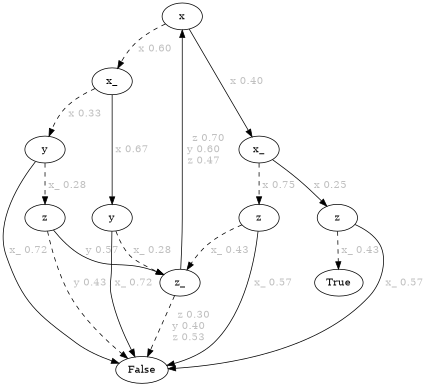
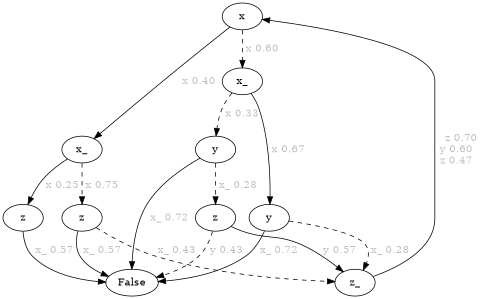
(339, 283) -> none
(163, 323) -> none
